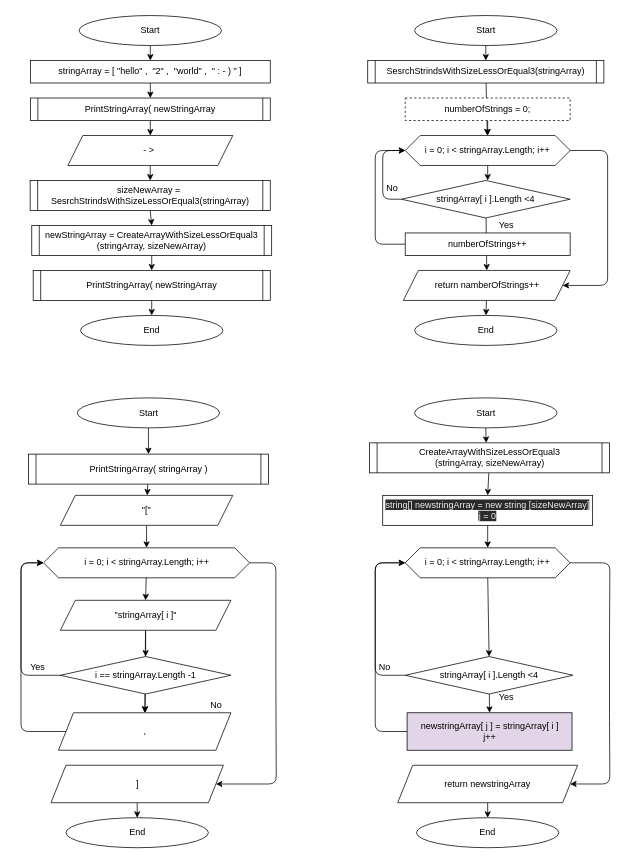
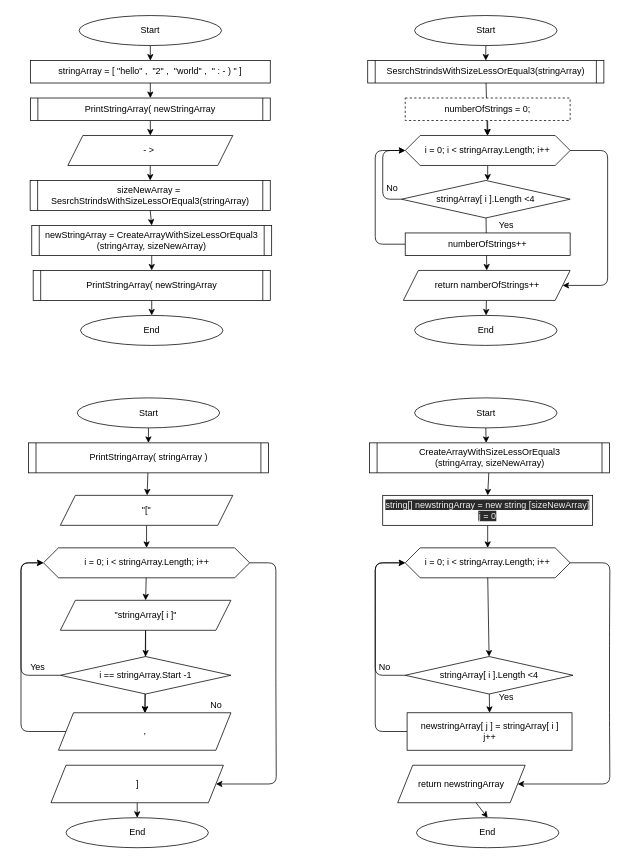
(149, 469) -> (149, 458)
(146, 675) -> (146, 675)
(490, 732) -> (490, 732)
(488, 784) -> (462, 784)
